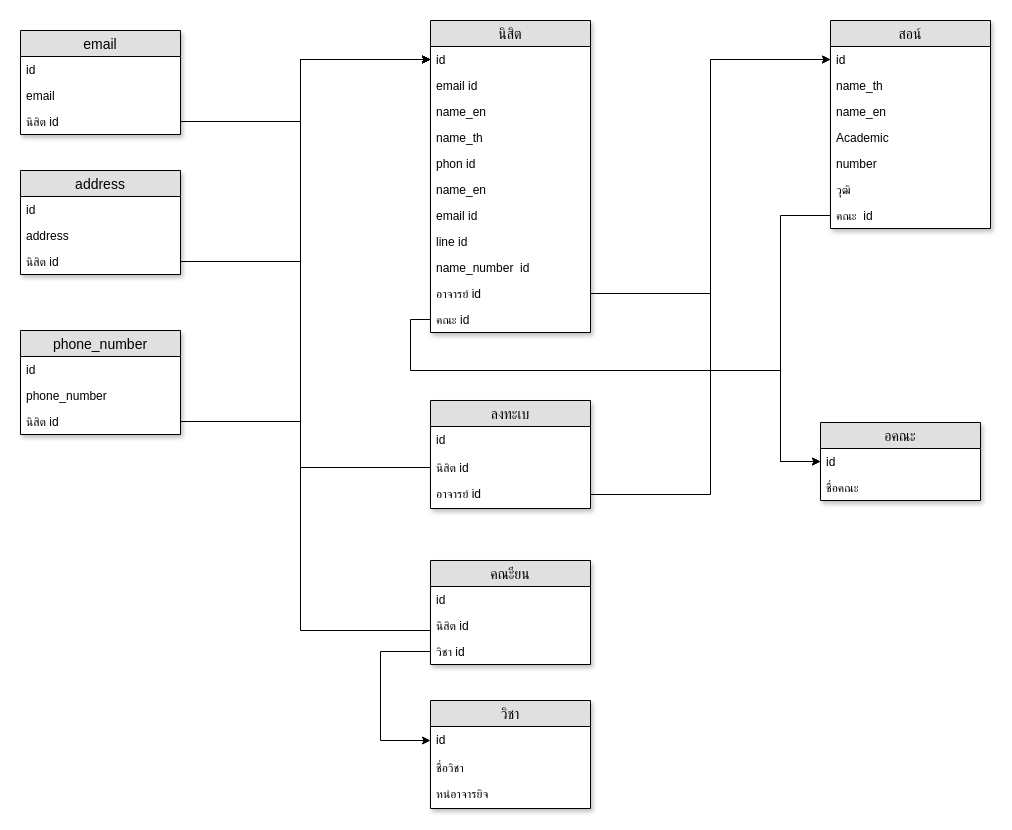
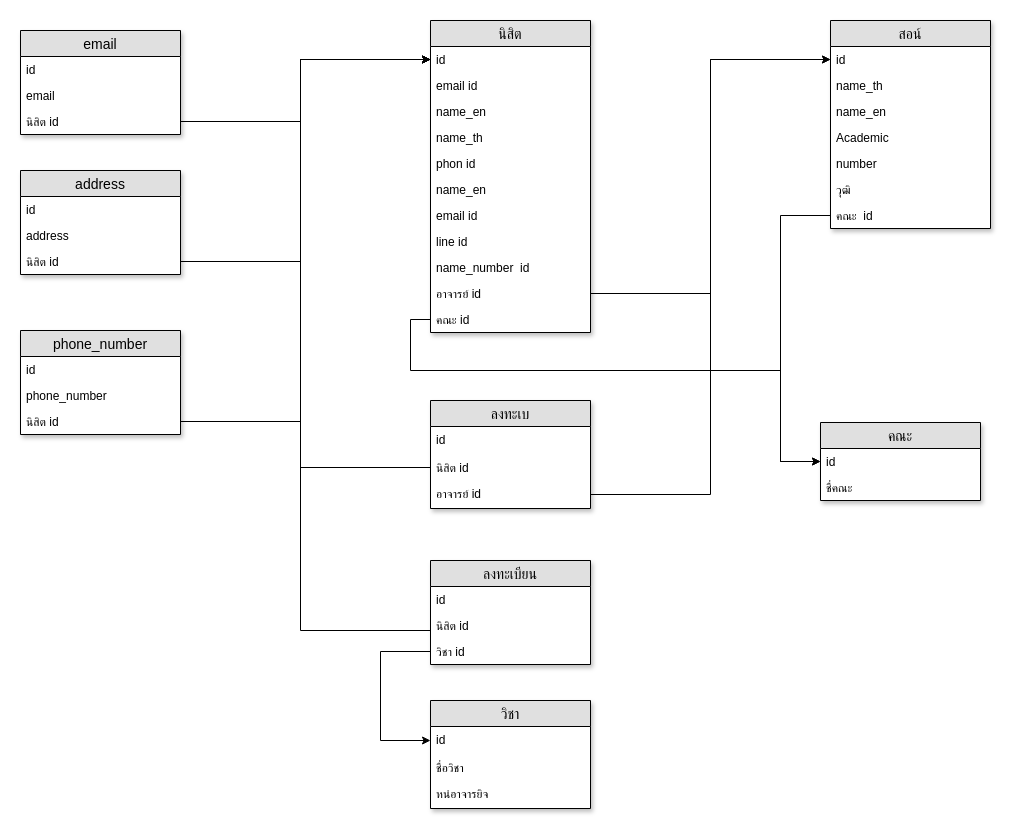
(900, 436) -> (900, 436)
(850, 488) -> (846, 488)
(510, 574) -> (510, 574)
